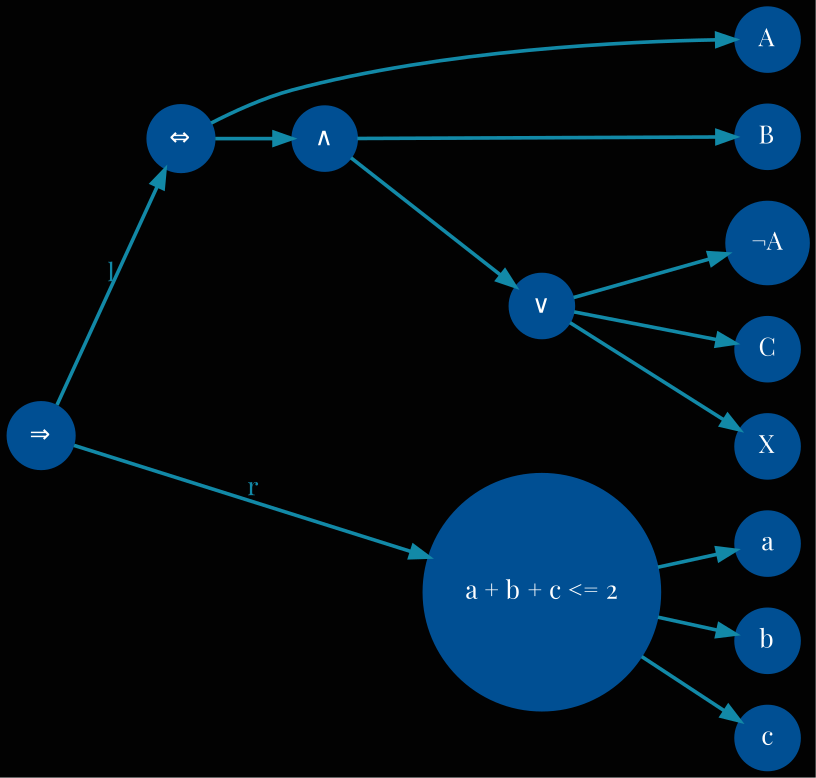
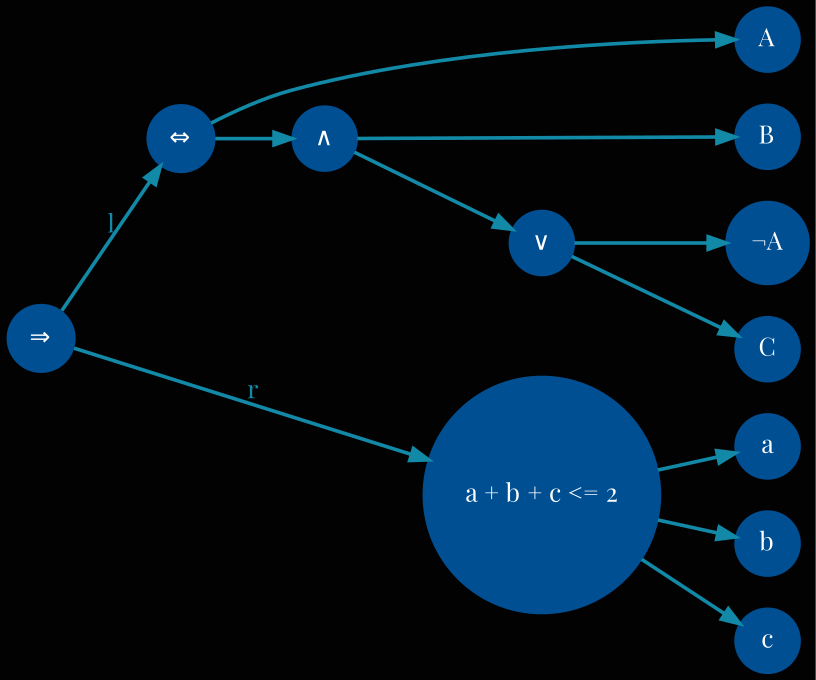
(768, 446) -> none
